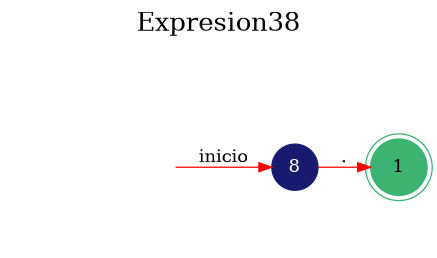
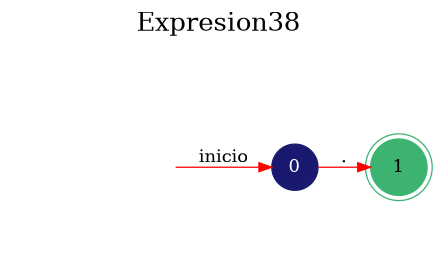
(295, 167) -> (295, 167)
